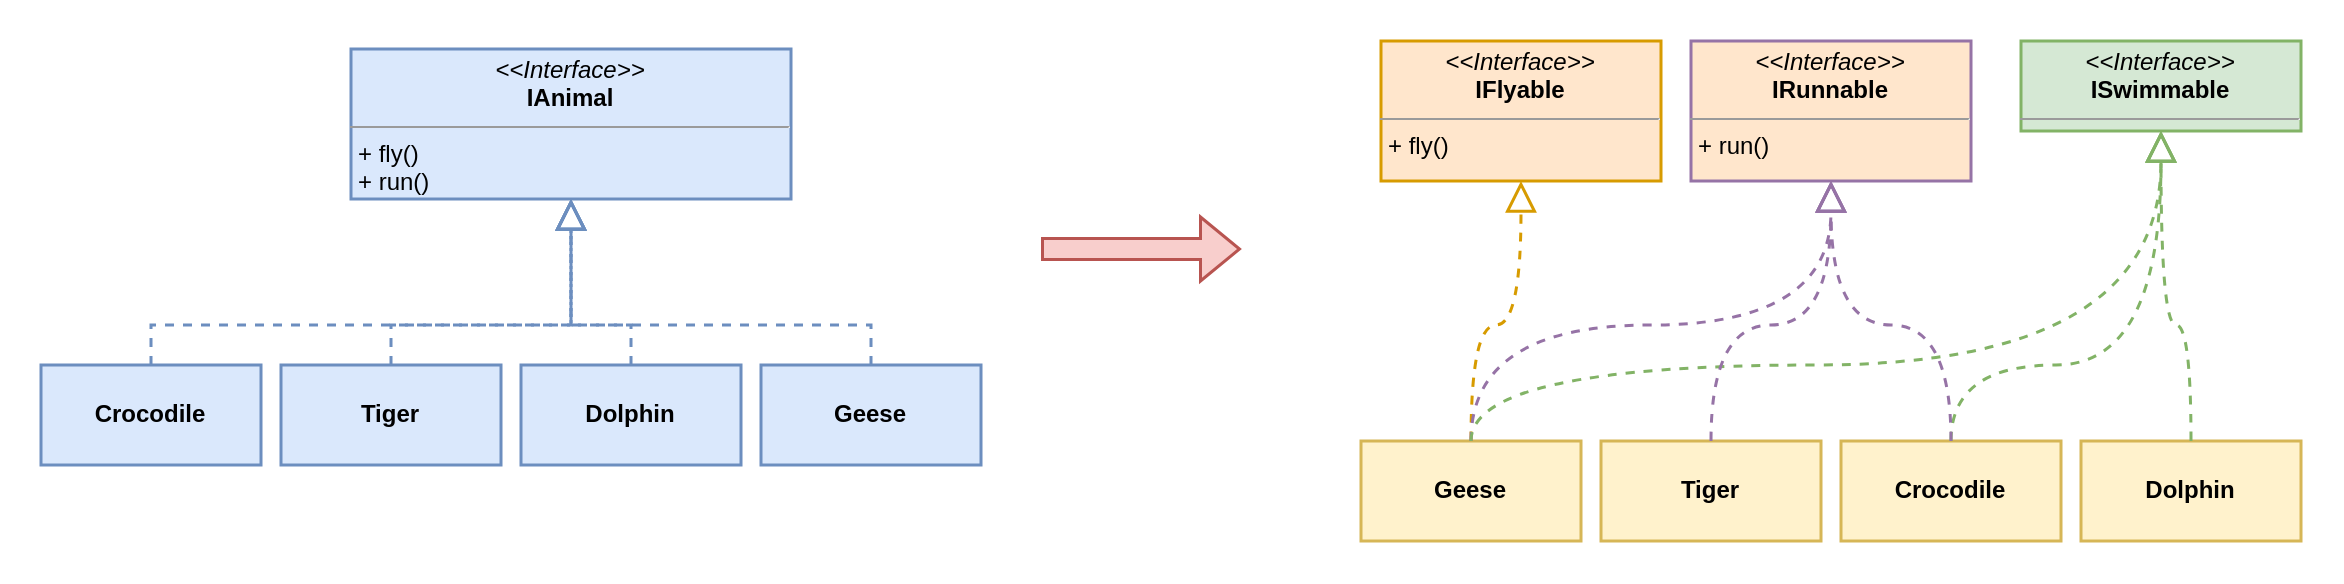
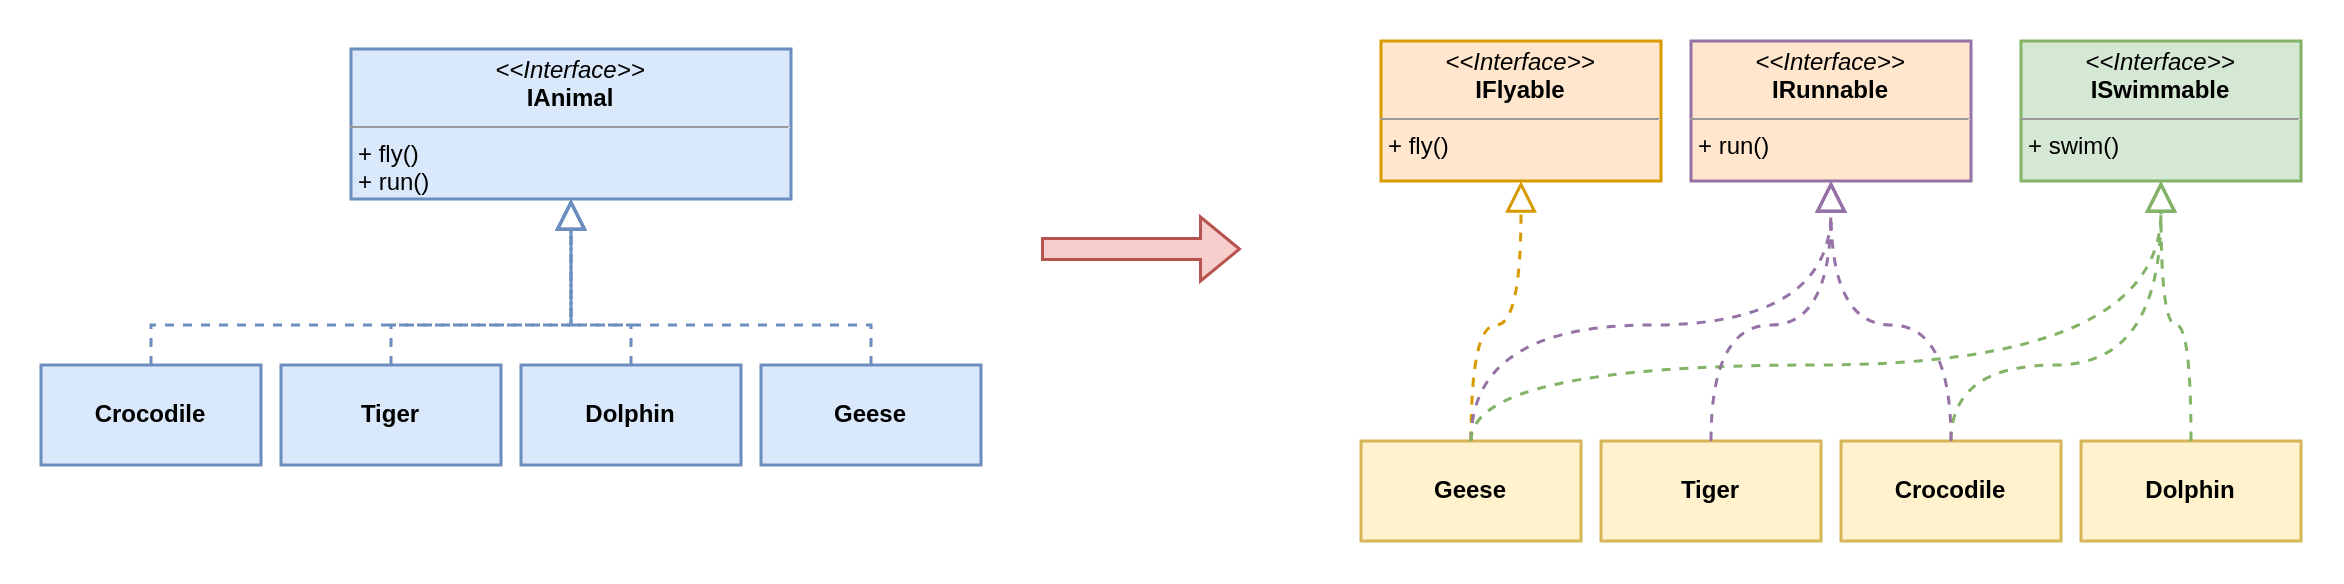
(2161, 86) -> (2161, 111)
